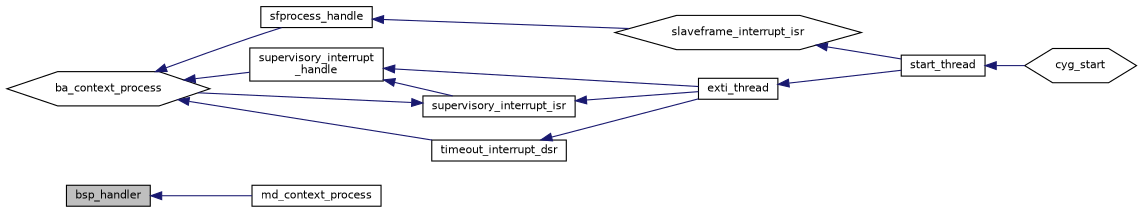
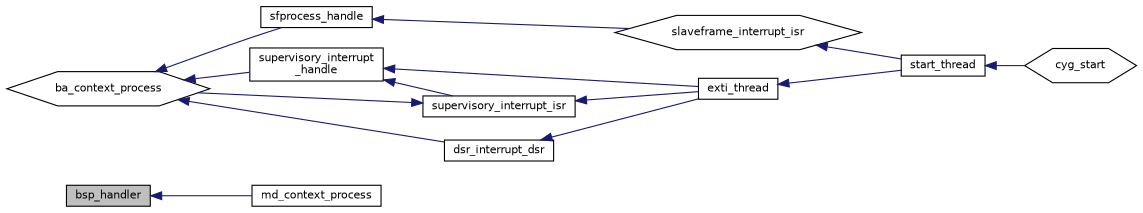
(499, 151) -> (499, 151)
